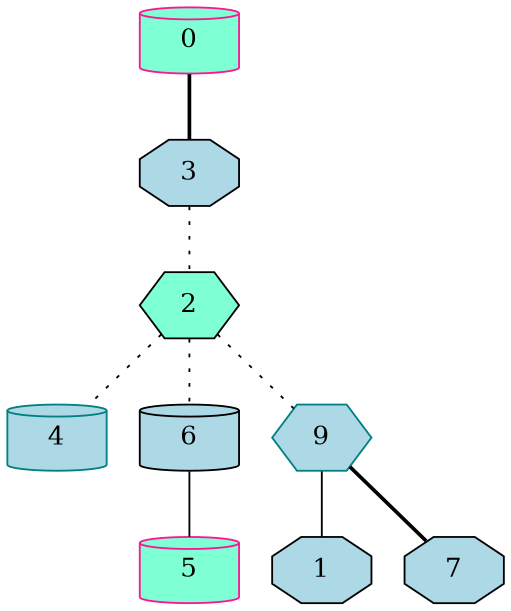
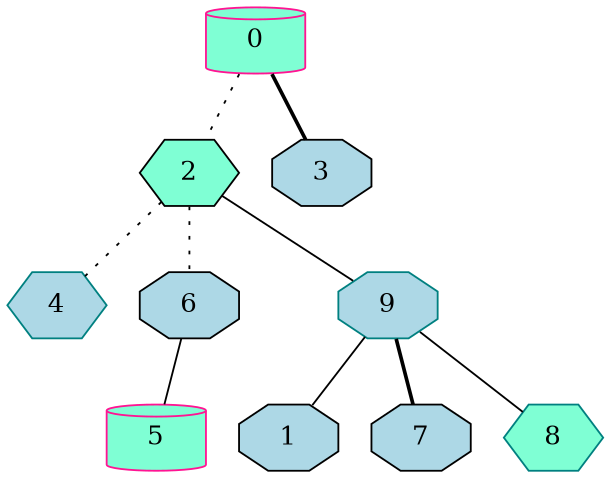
(189, 239) -> (222, 107)
(256, 371) -> (288, 238)
(57, 438) -> (57, 305)
(189, 438) -> (189, 305)
(322, 438) -> (388, 305)
none -> (554, 438)
